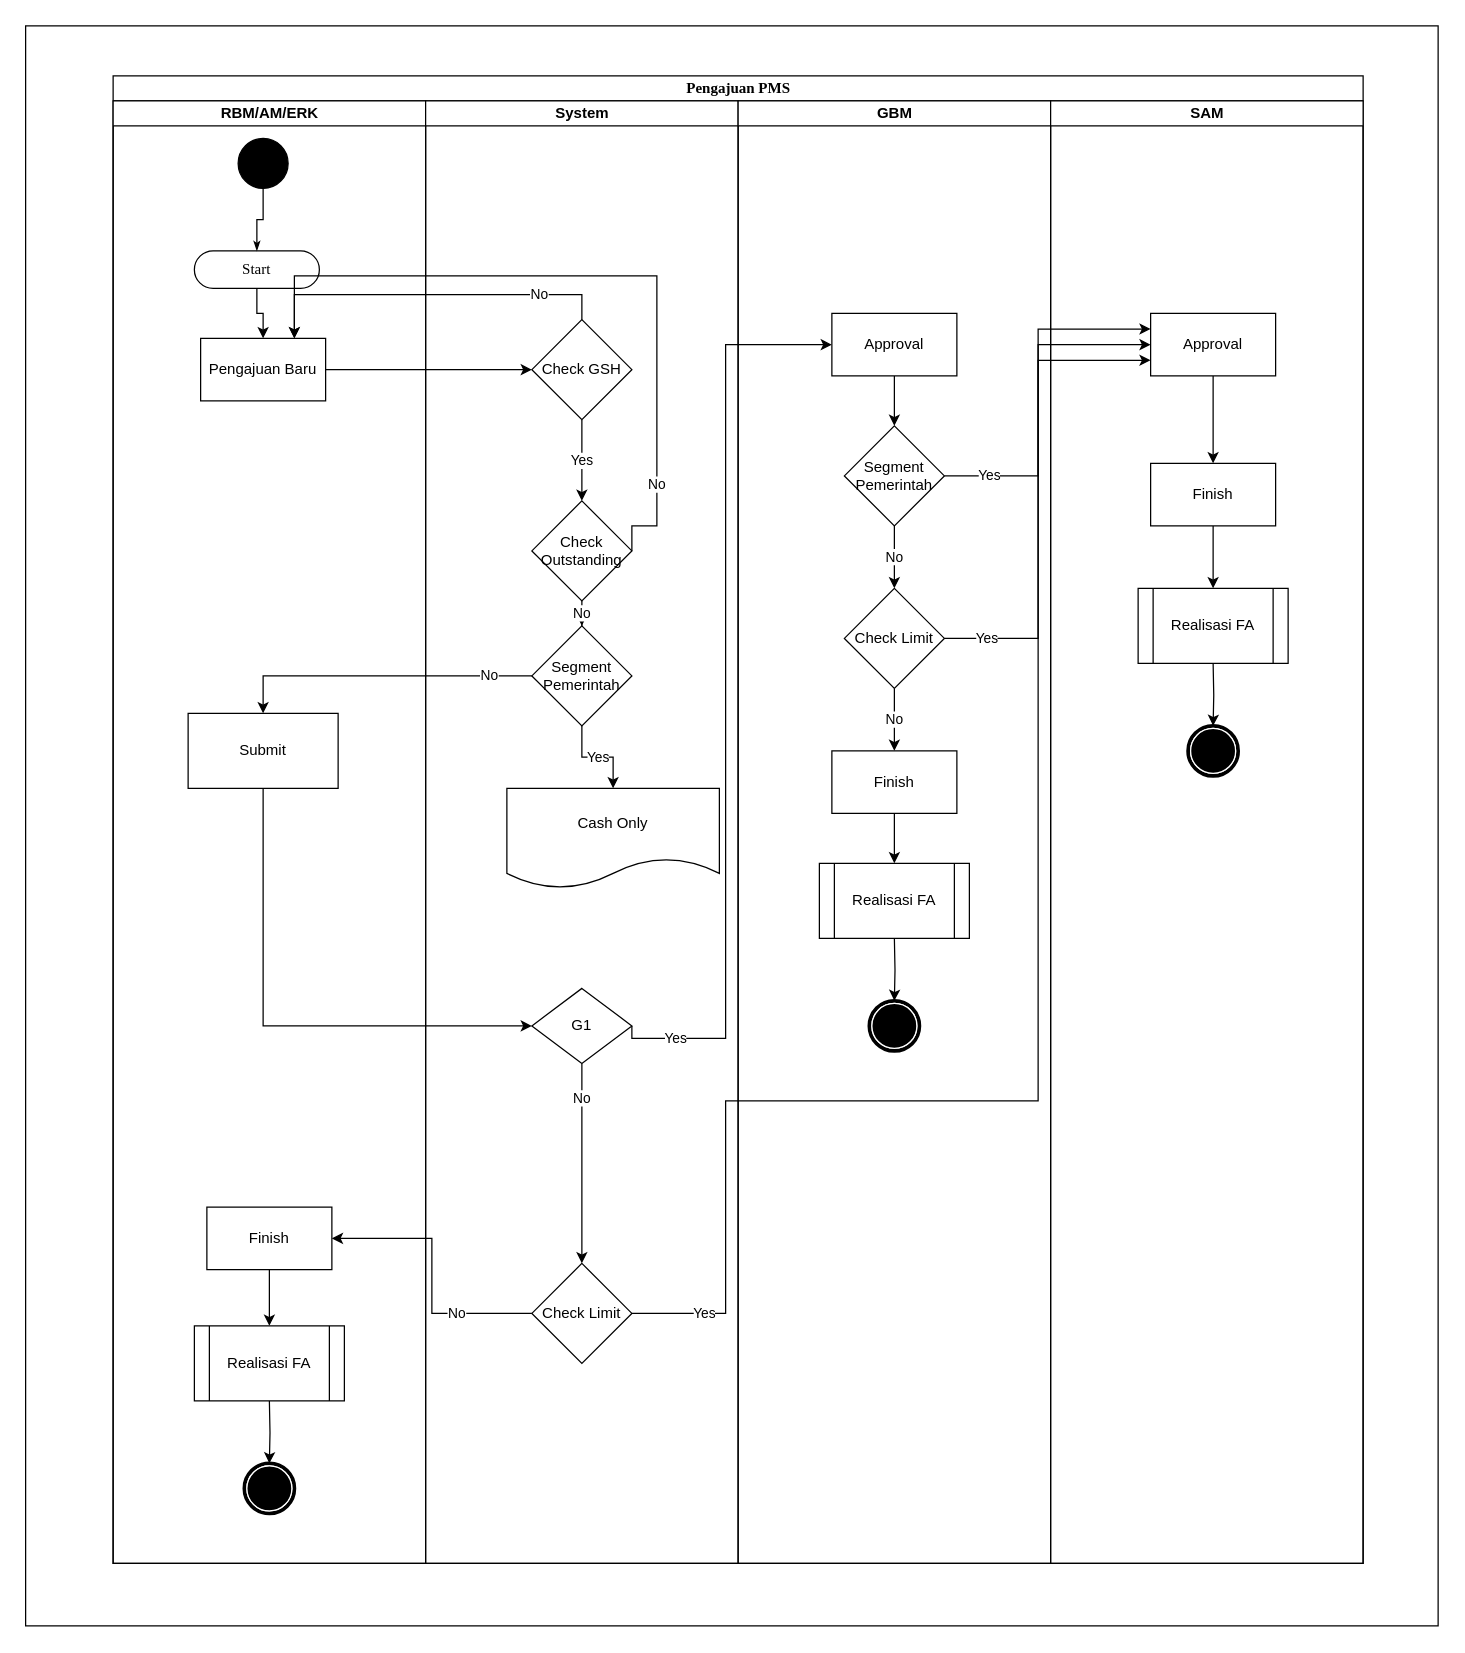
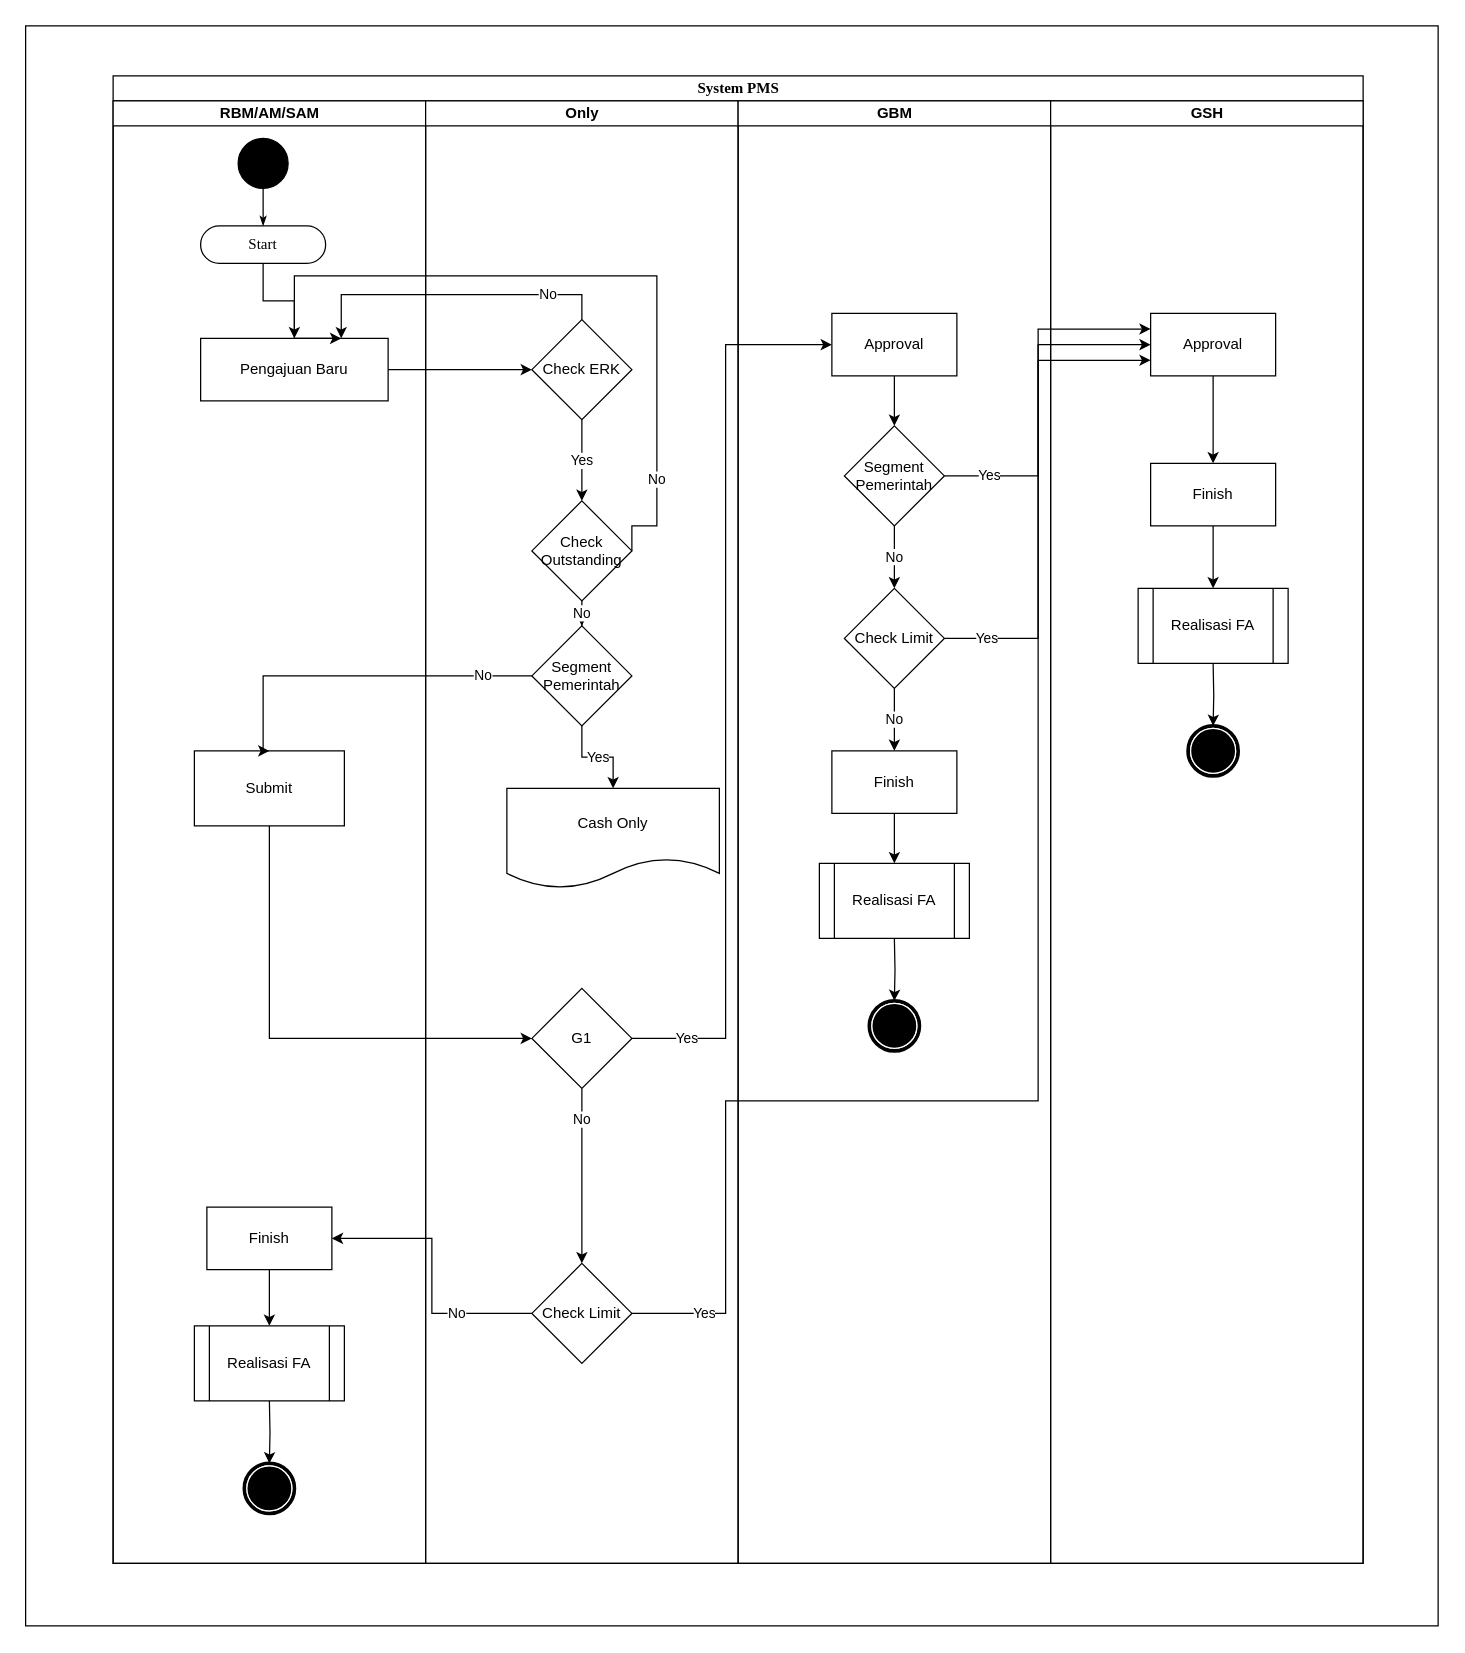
(739, 88) -> (739, 88)
(270, 113) -> (270, 113)
(583, 113) -> (583, 113)
(1208, 113) -> (1208, 113)
(257, 269) -> (263, 244)
(263, 369) -> (294, 369)
(582, 369) -> (582, 369)
(263, 751) -> (269, 788)
(582, 1026) -> (582, 1038)
